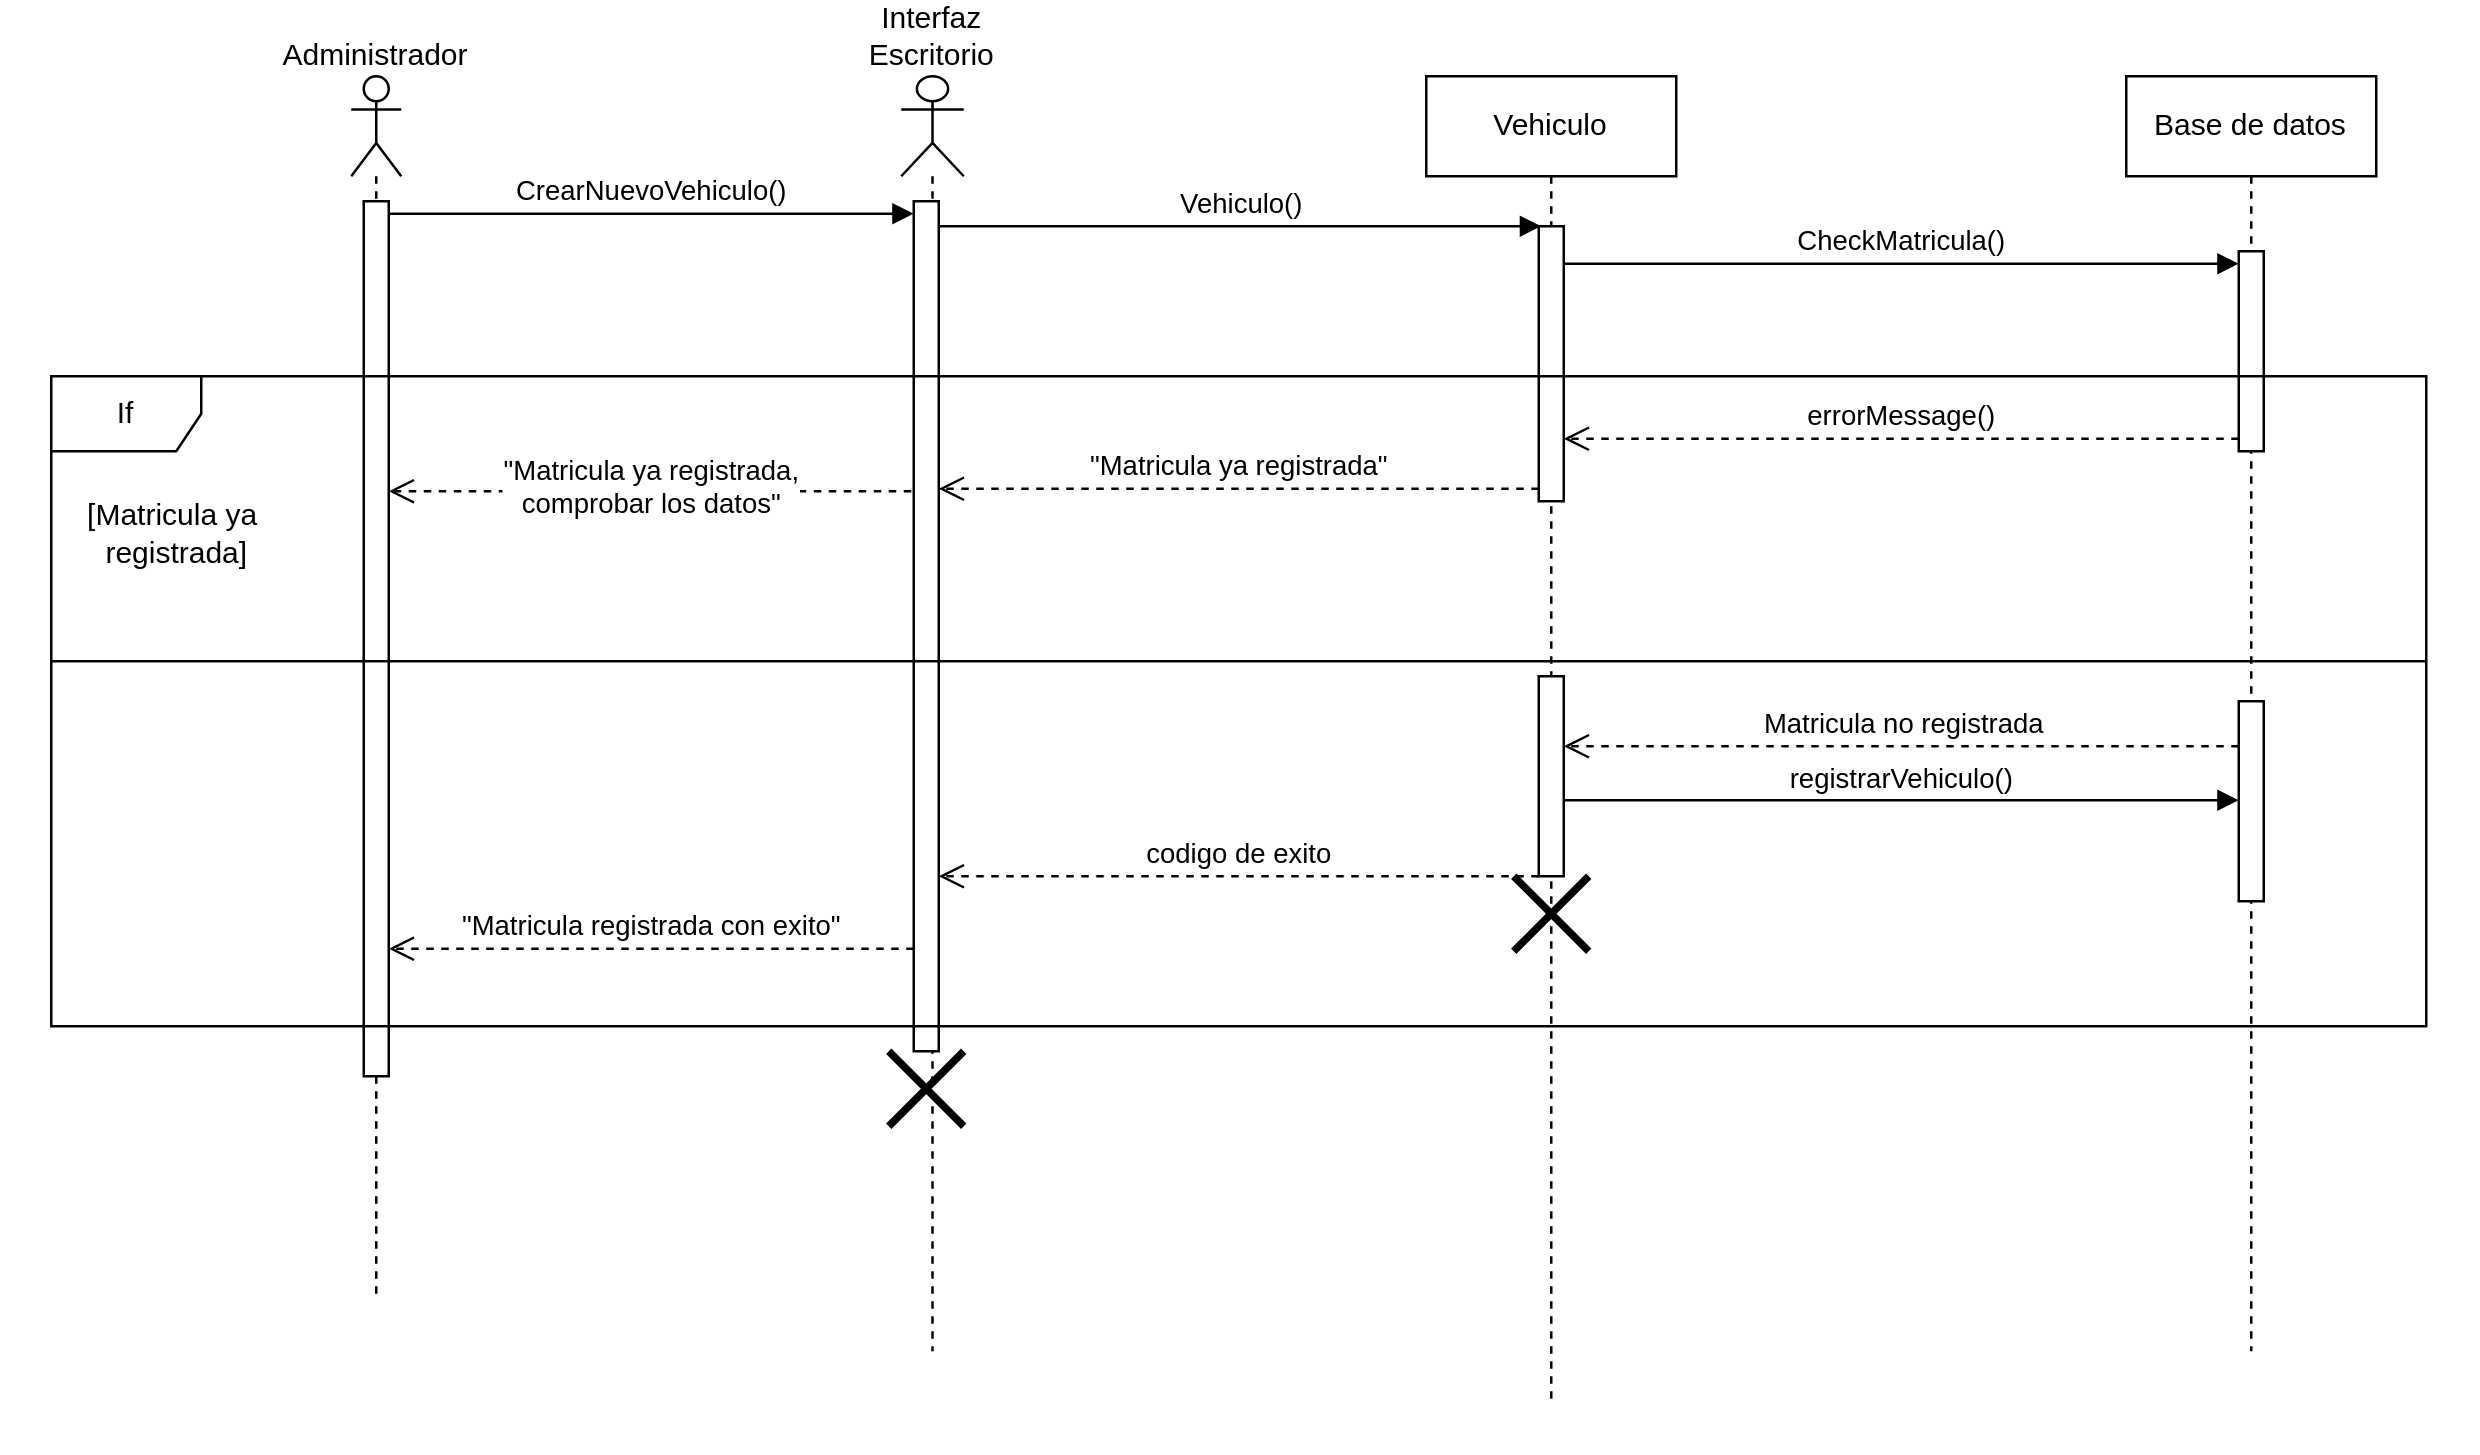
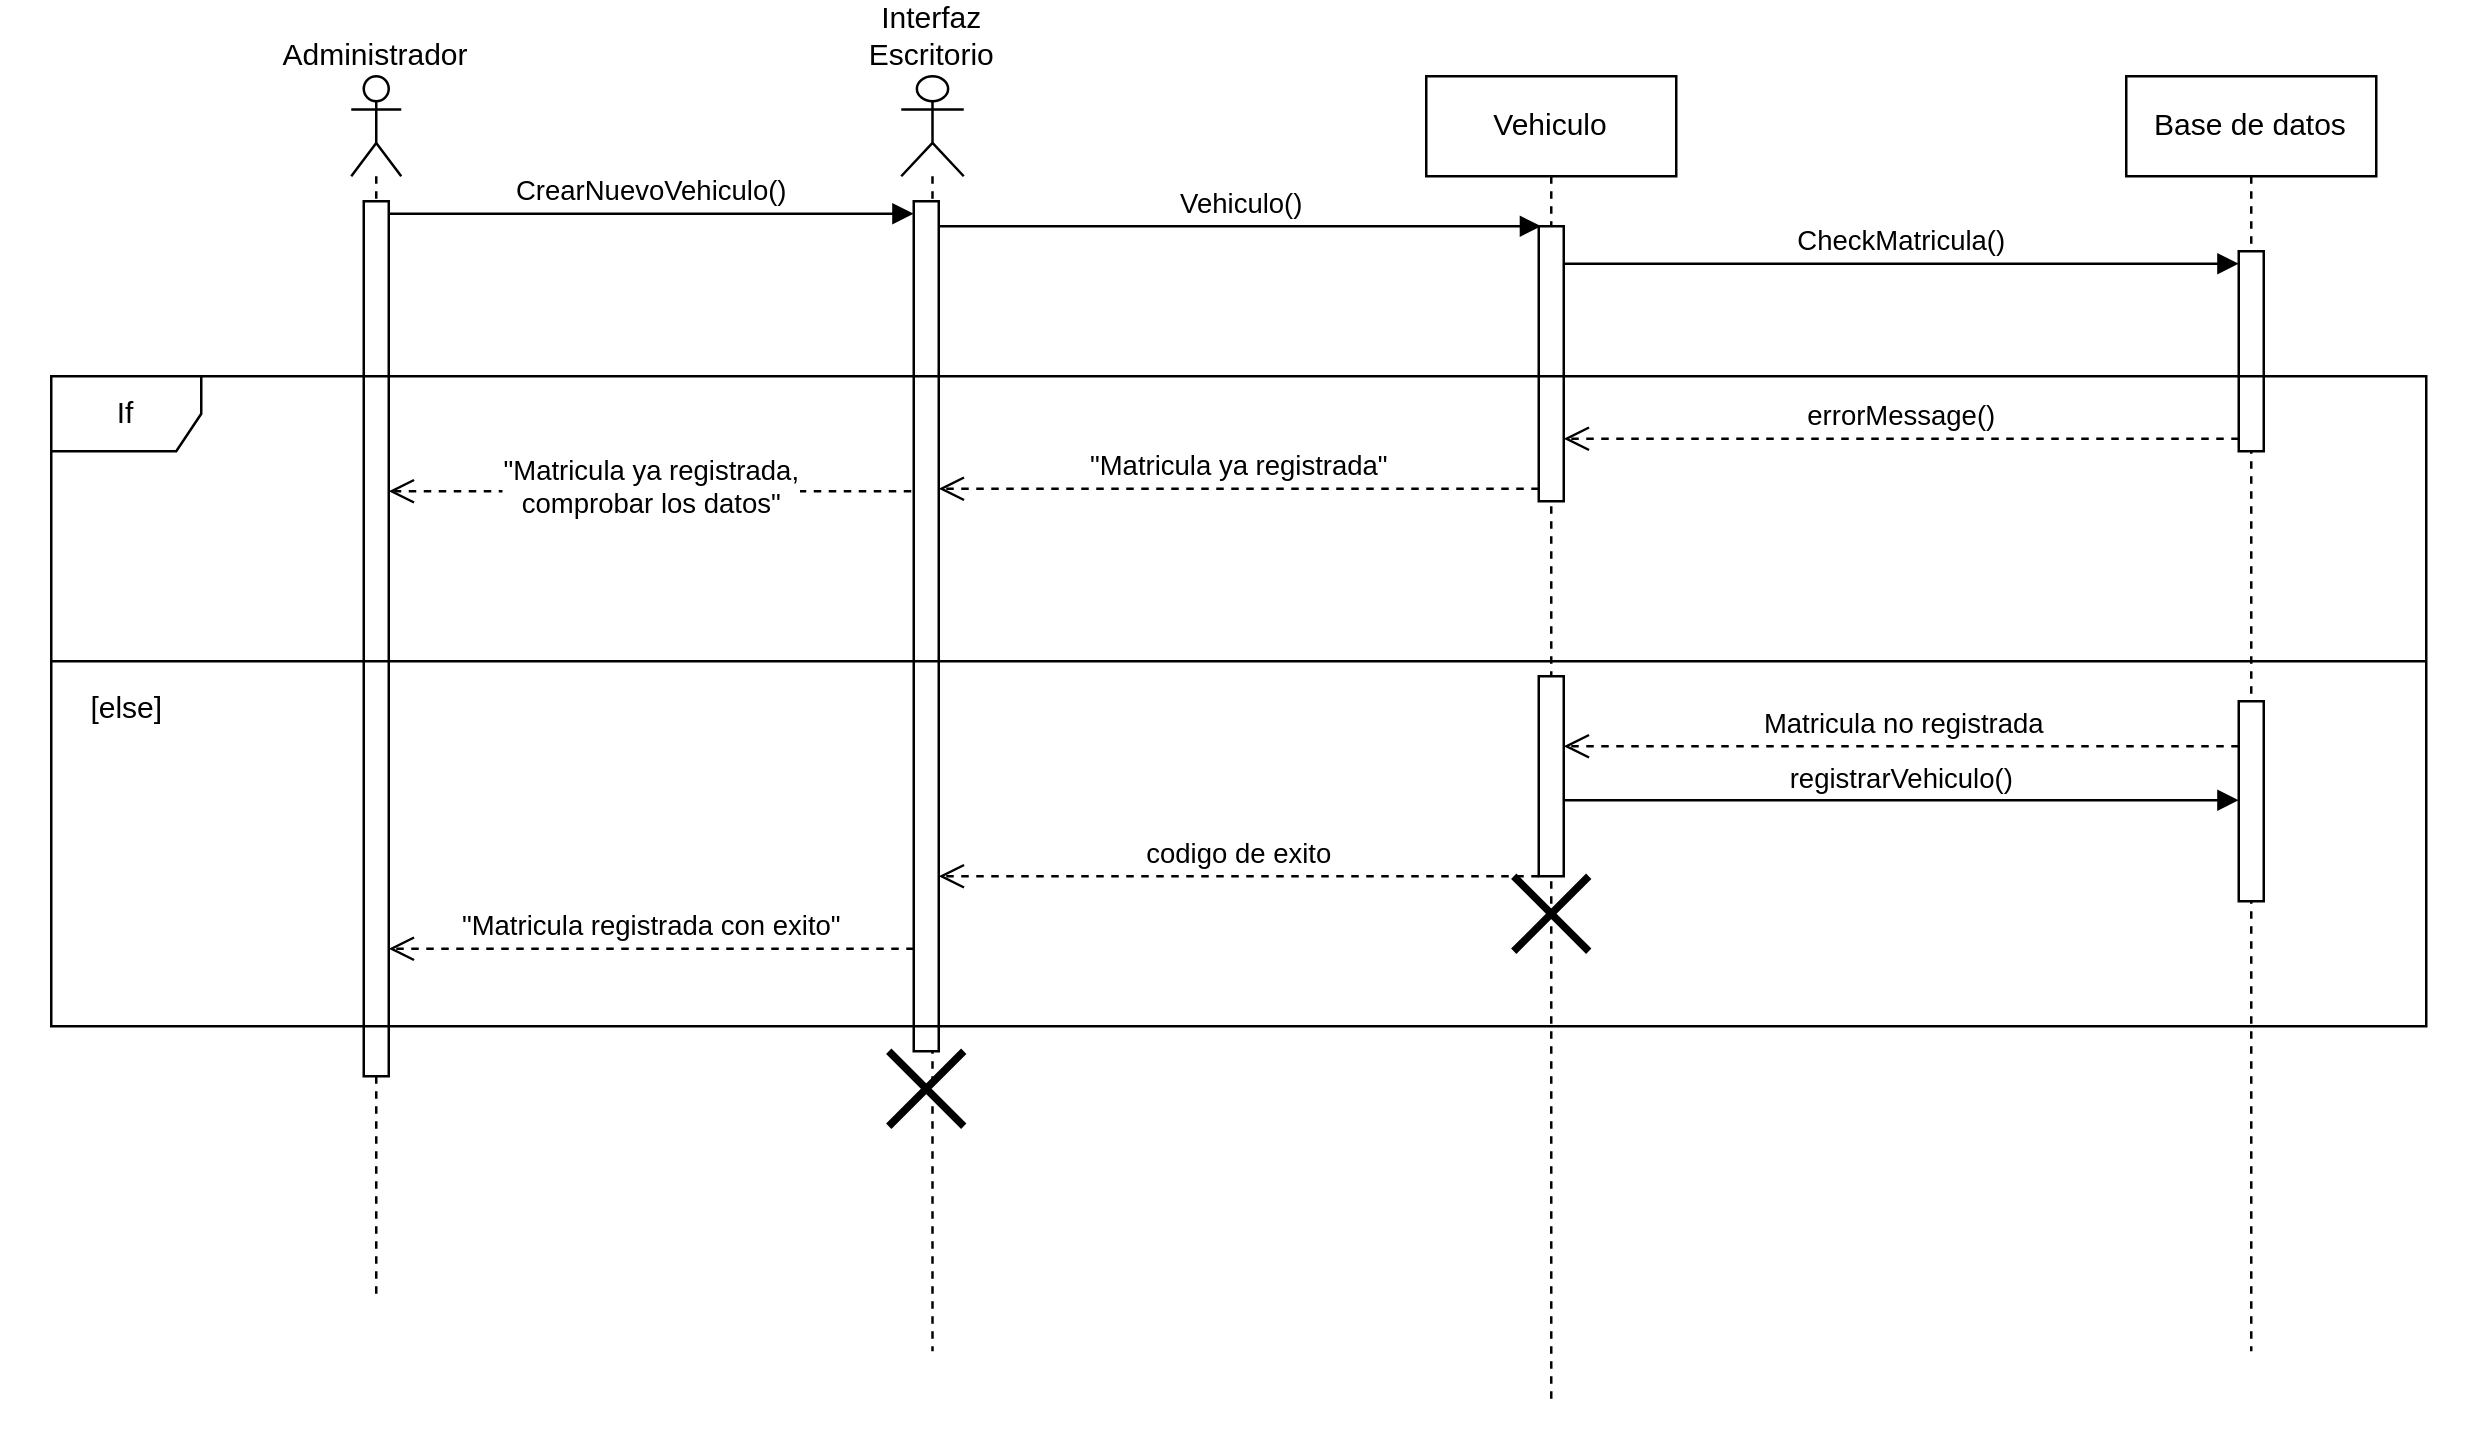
(176, 534) -> none
none -> (126, 709)
